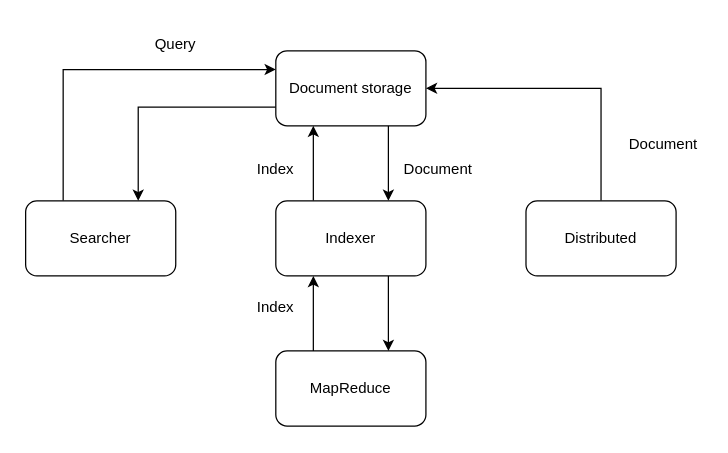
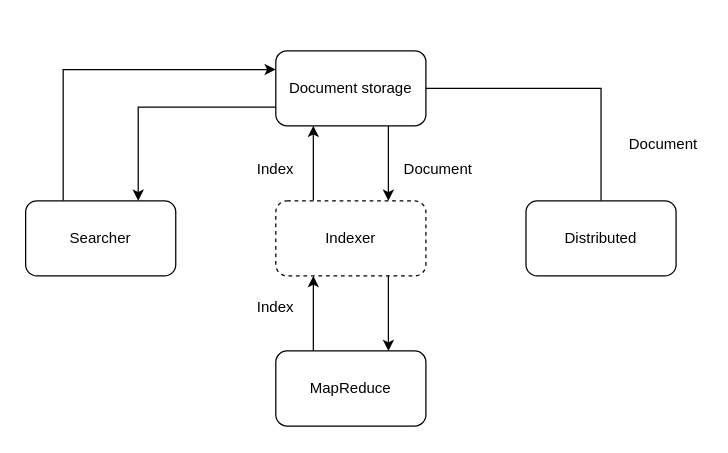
(176, 44) -> none
(436, 88) -> (432, 88)
(351, 238) -> (351, 238)
